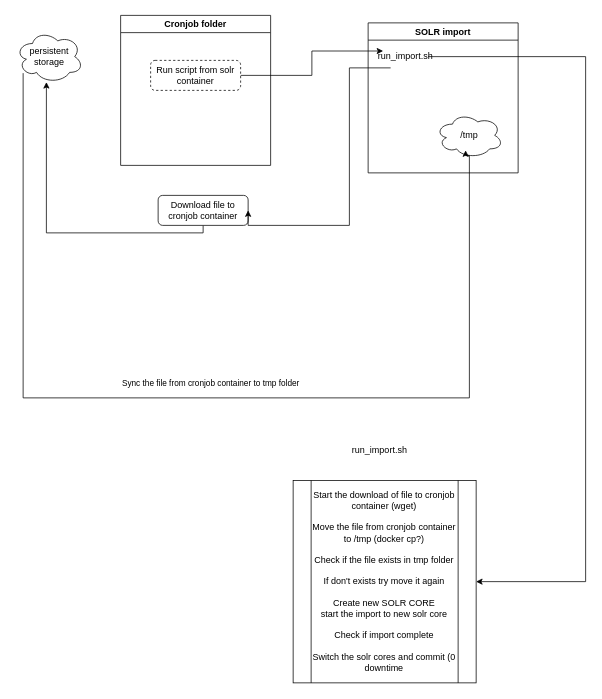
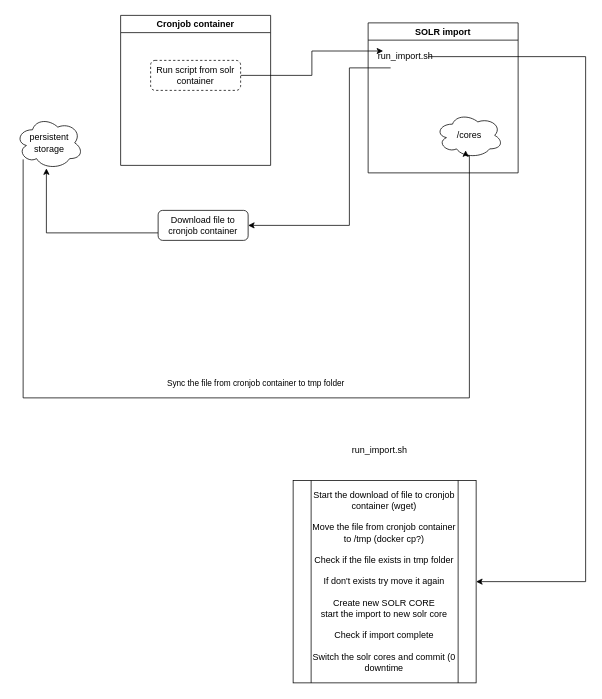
(195, 24) -> (195, 24)
(49, 57) -> (49, 143)
(469, 135) -> (469, 135)
(203, 210) -> (203, 225)
